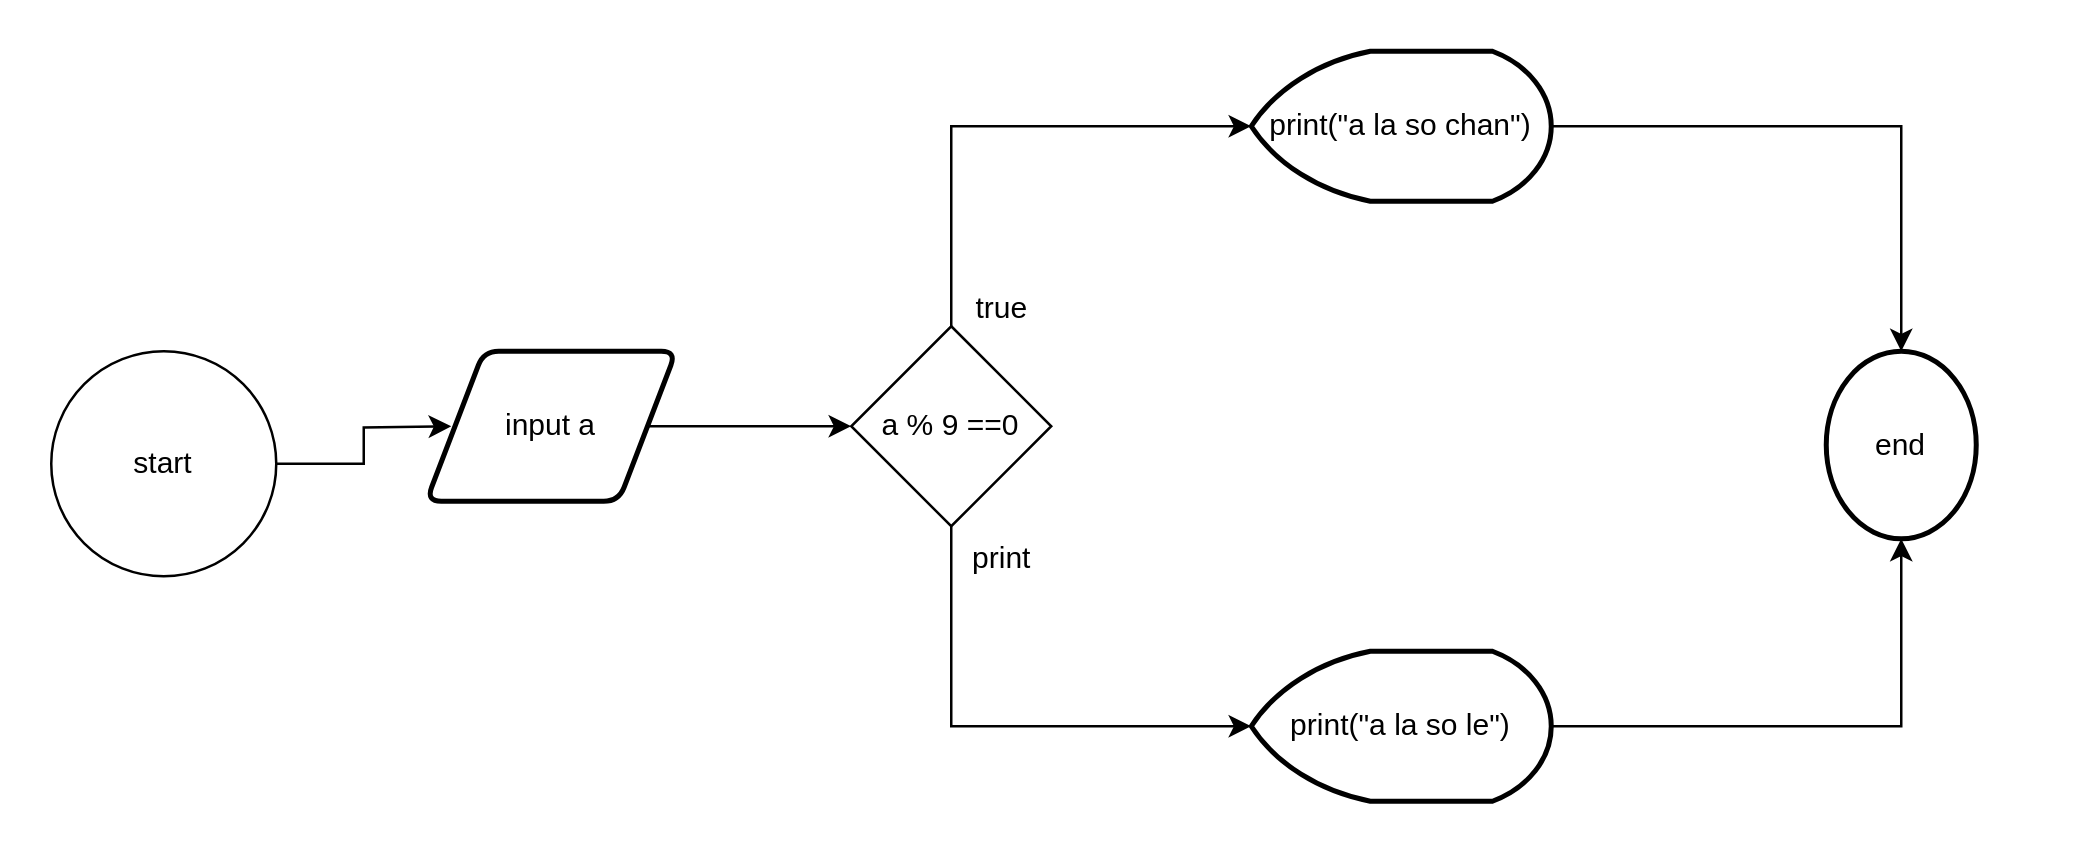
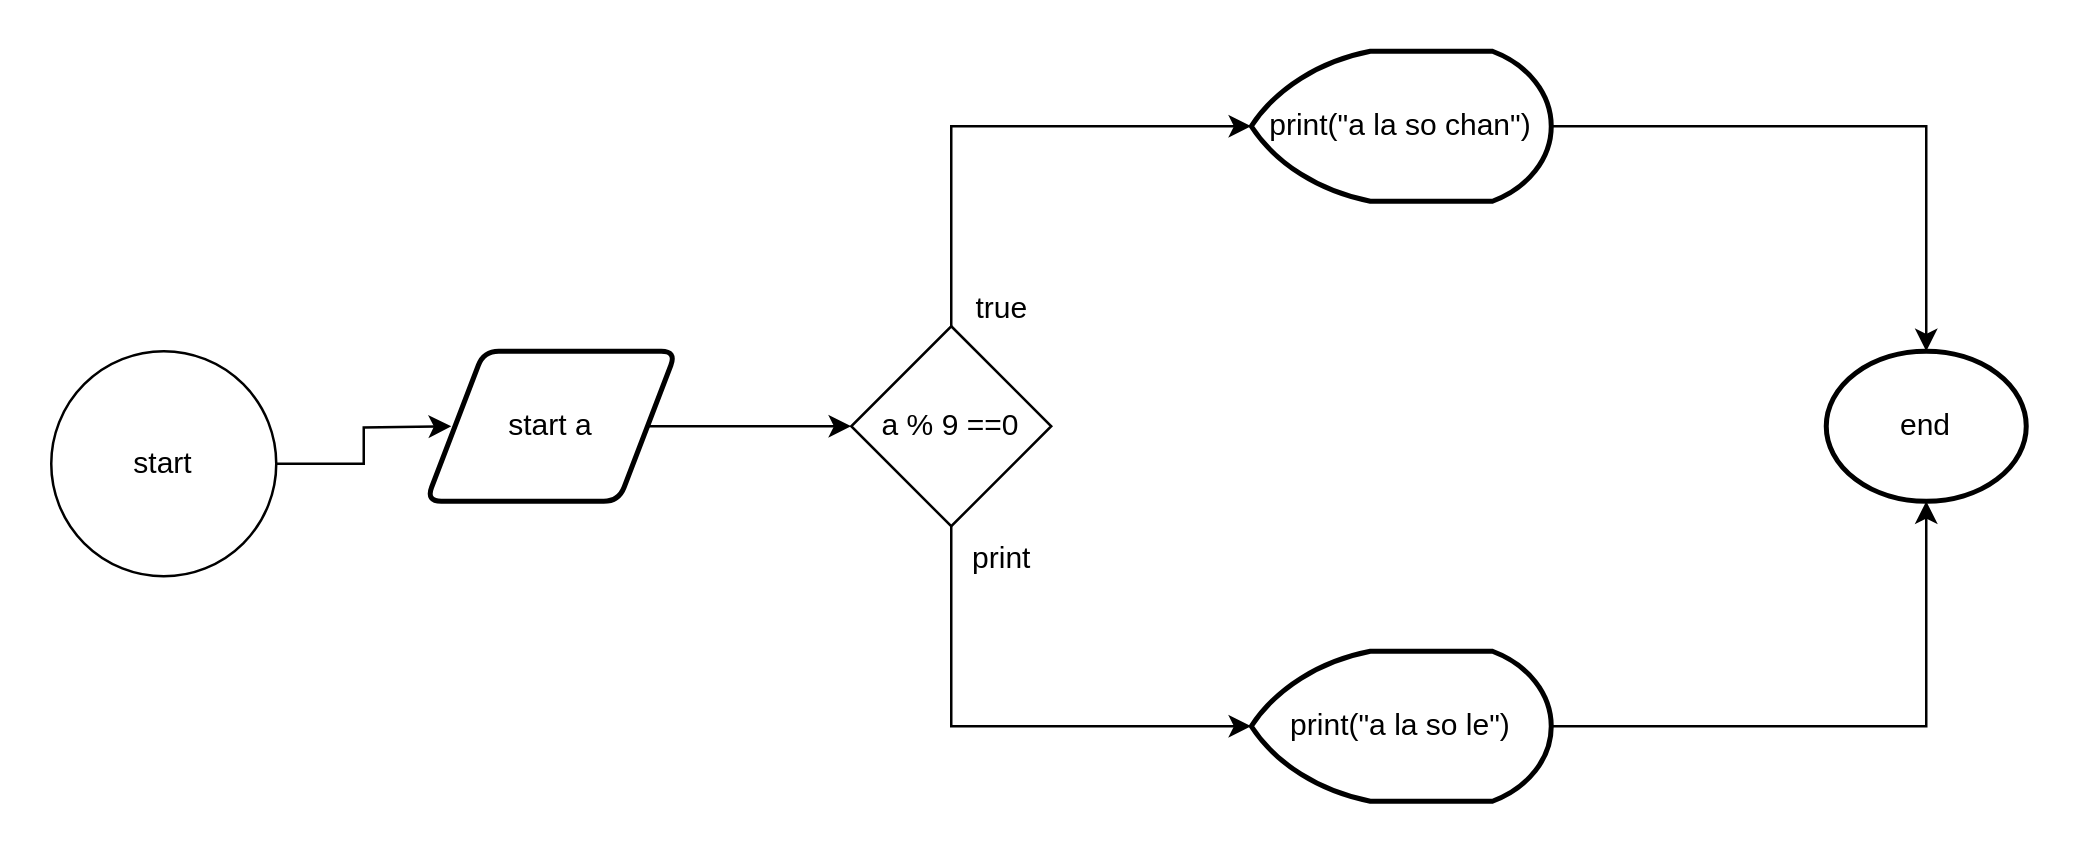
(551, 426) -> (551, 426)
(1901, 445) -> (1926, 426)
